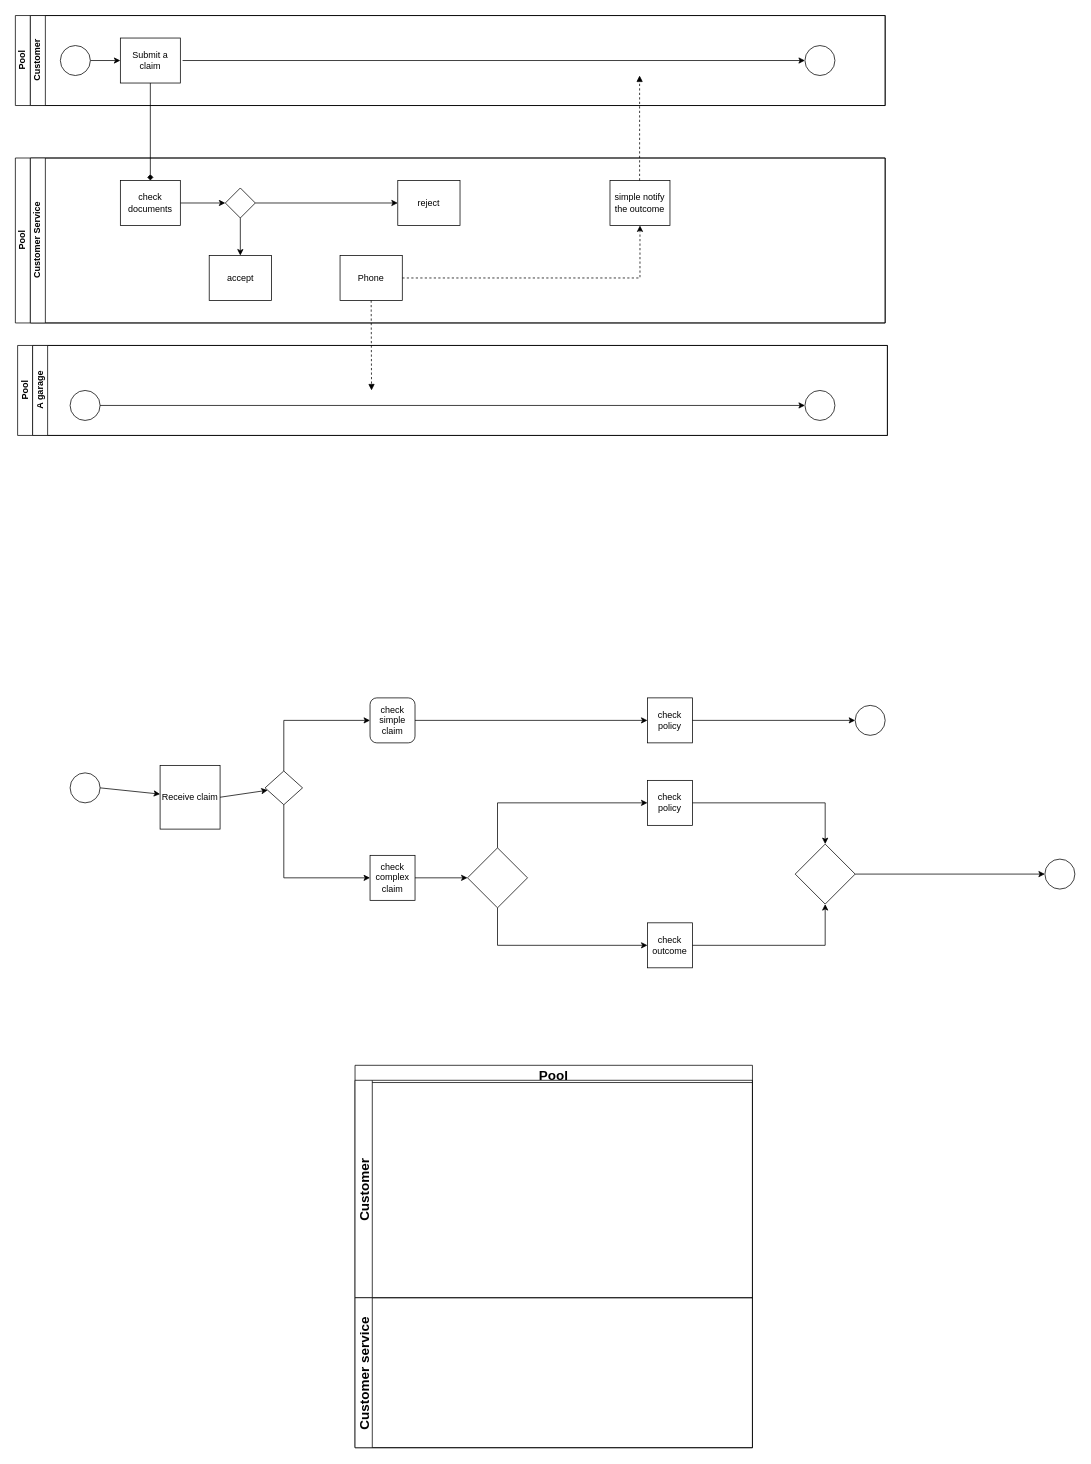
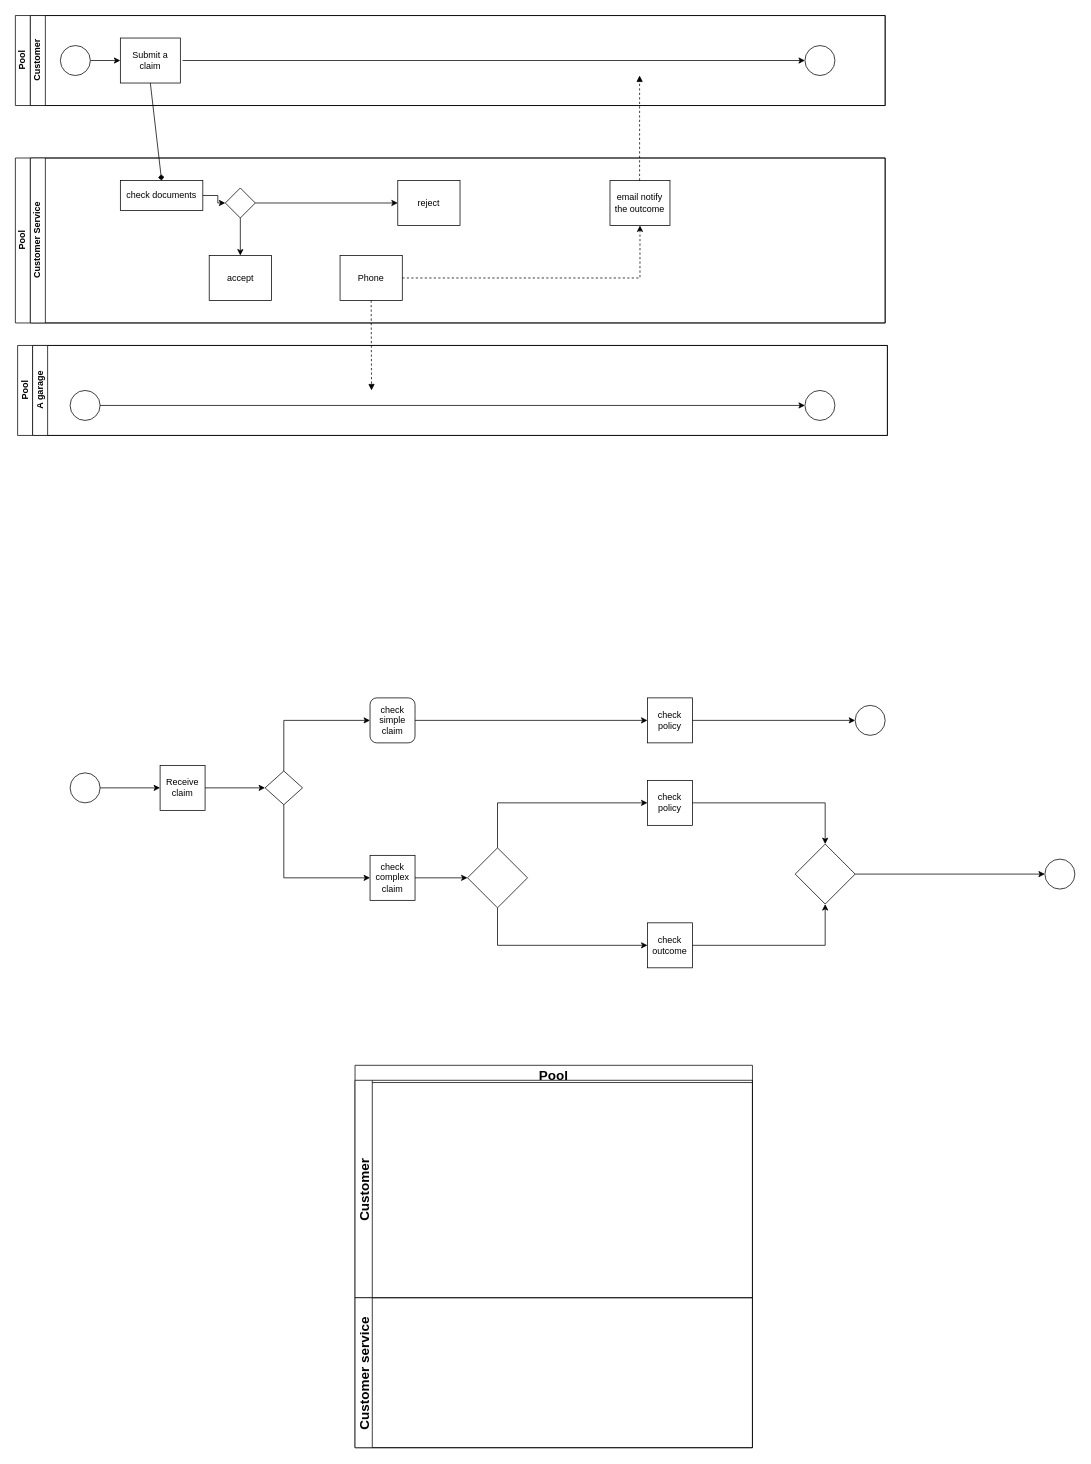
(150, 203) -> (162, 195)
(640, 203) -> (640, 203)
(190, 797) -> (183, 788)
